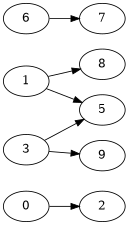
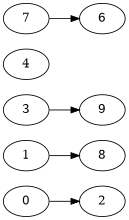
(60, 19) -> (60, 19)
none -> (26, 64)
(102, 110) -> none
